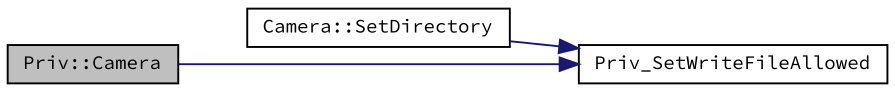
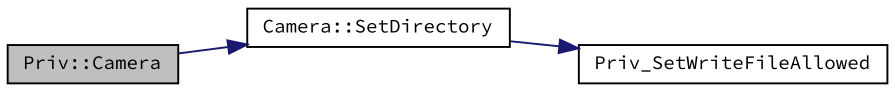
(369, 64) -> (203, 50)
